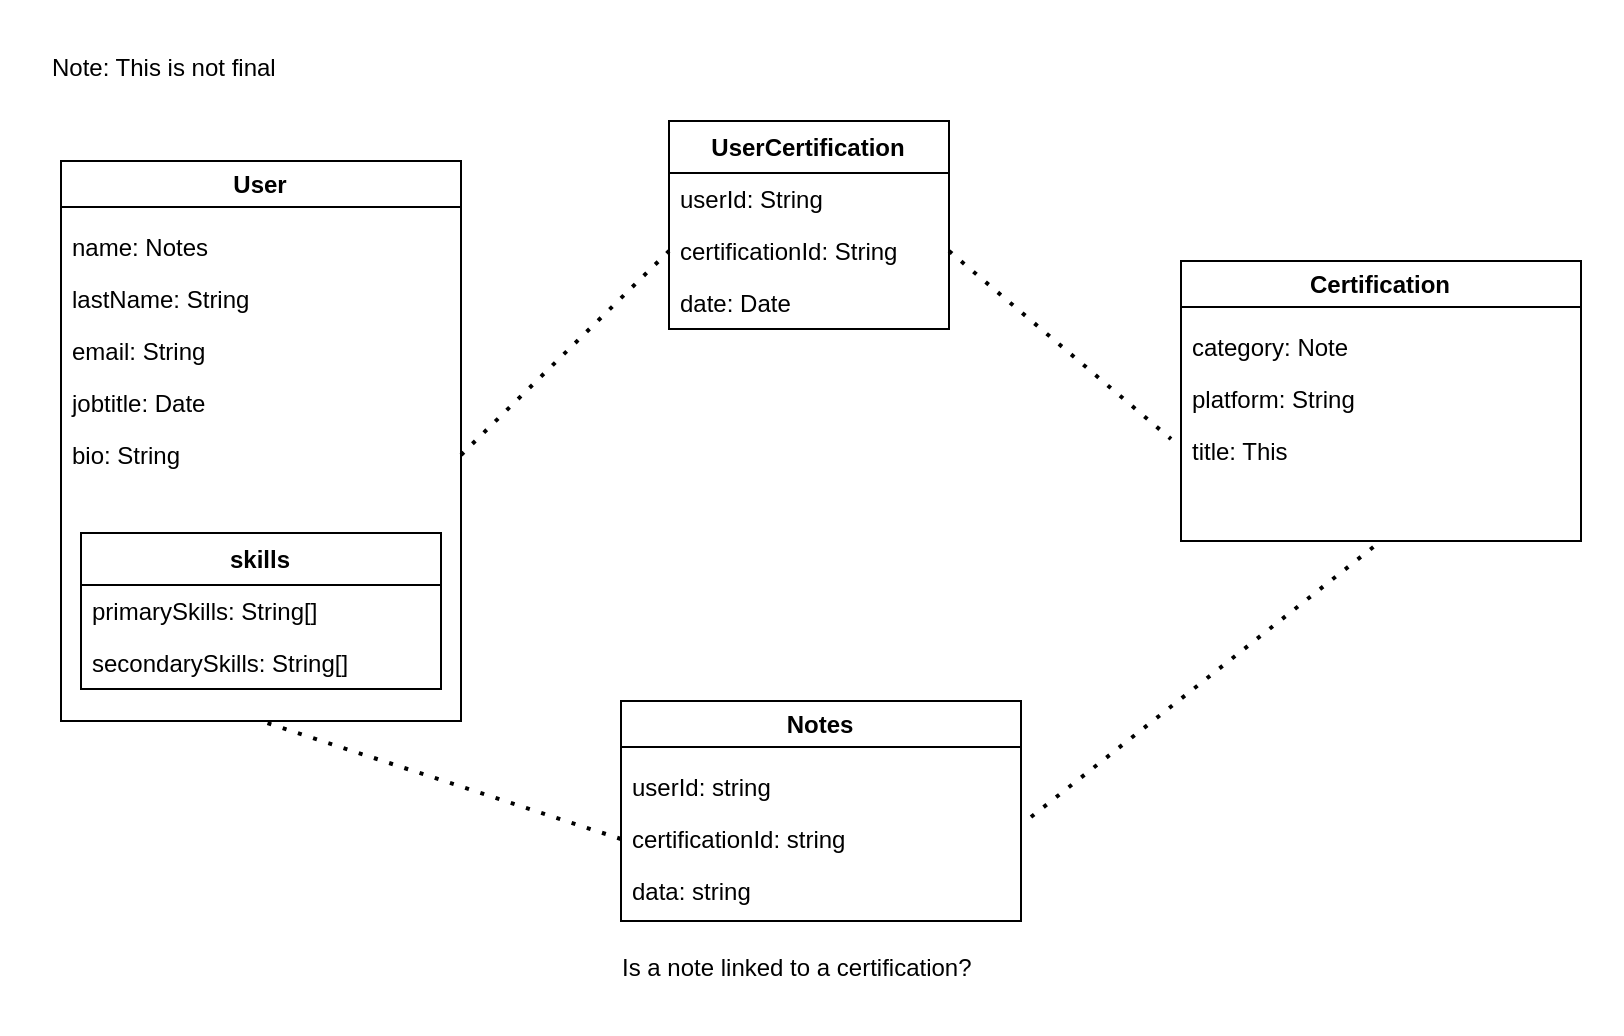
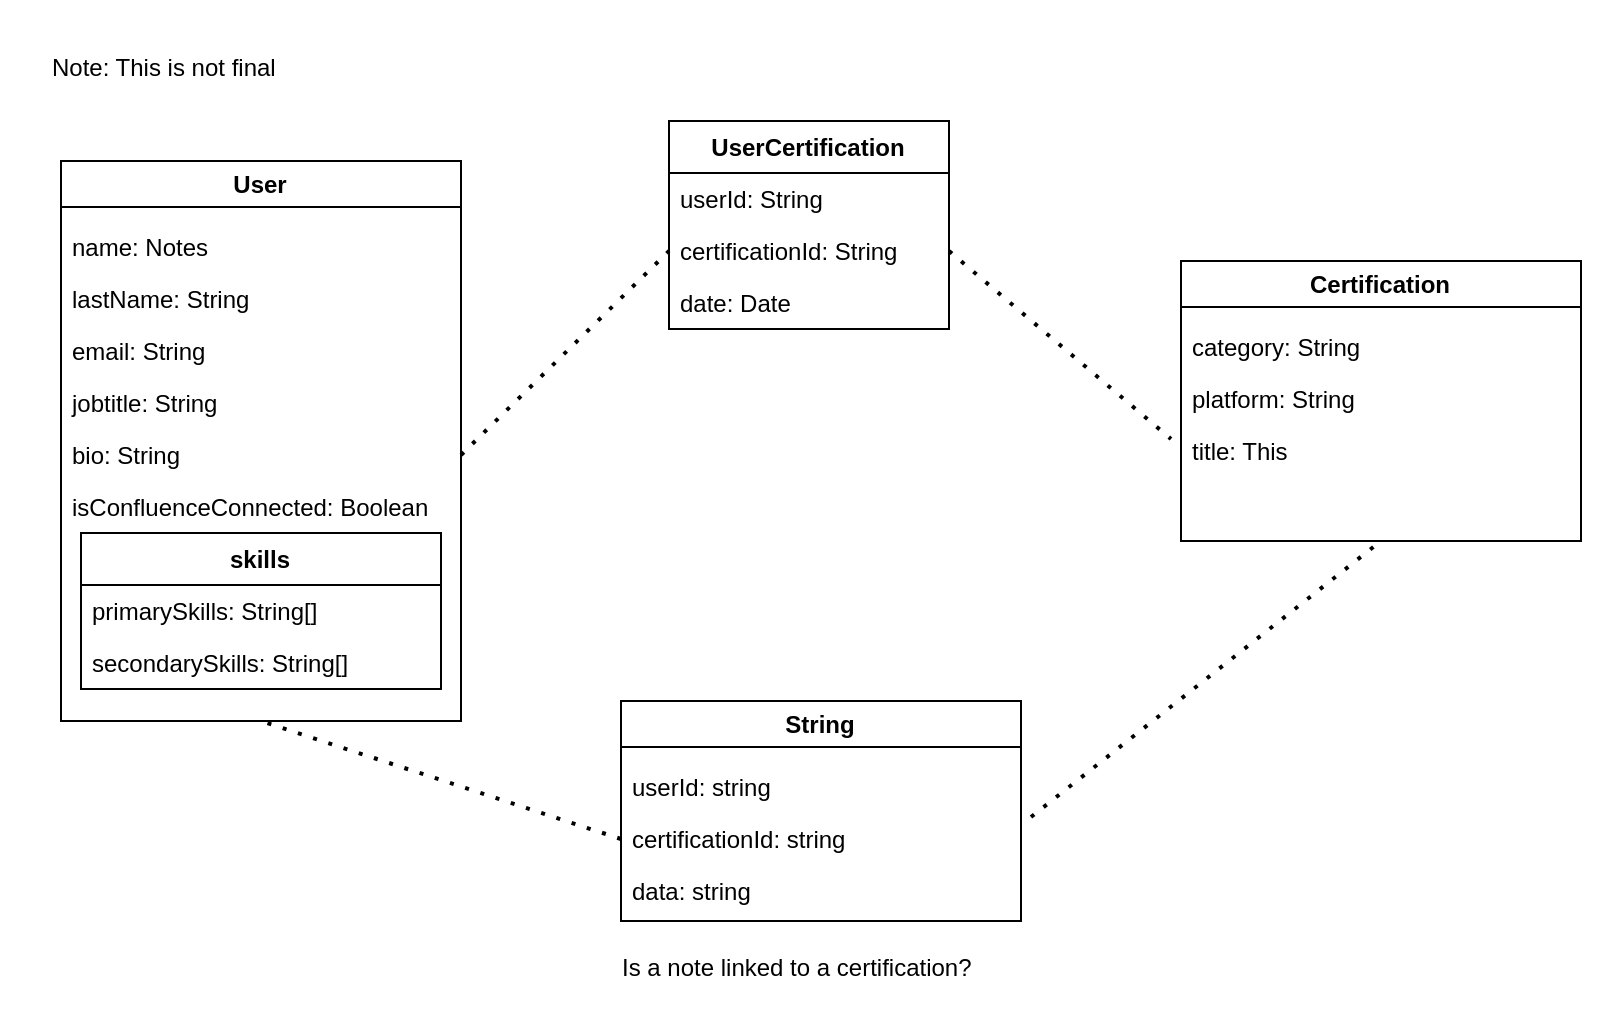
(1280, 348) -> (1290, 348)
(154, 404) -> (164, 404)
none -> (261, 507)
(820, 725) -> (820, 725)
